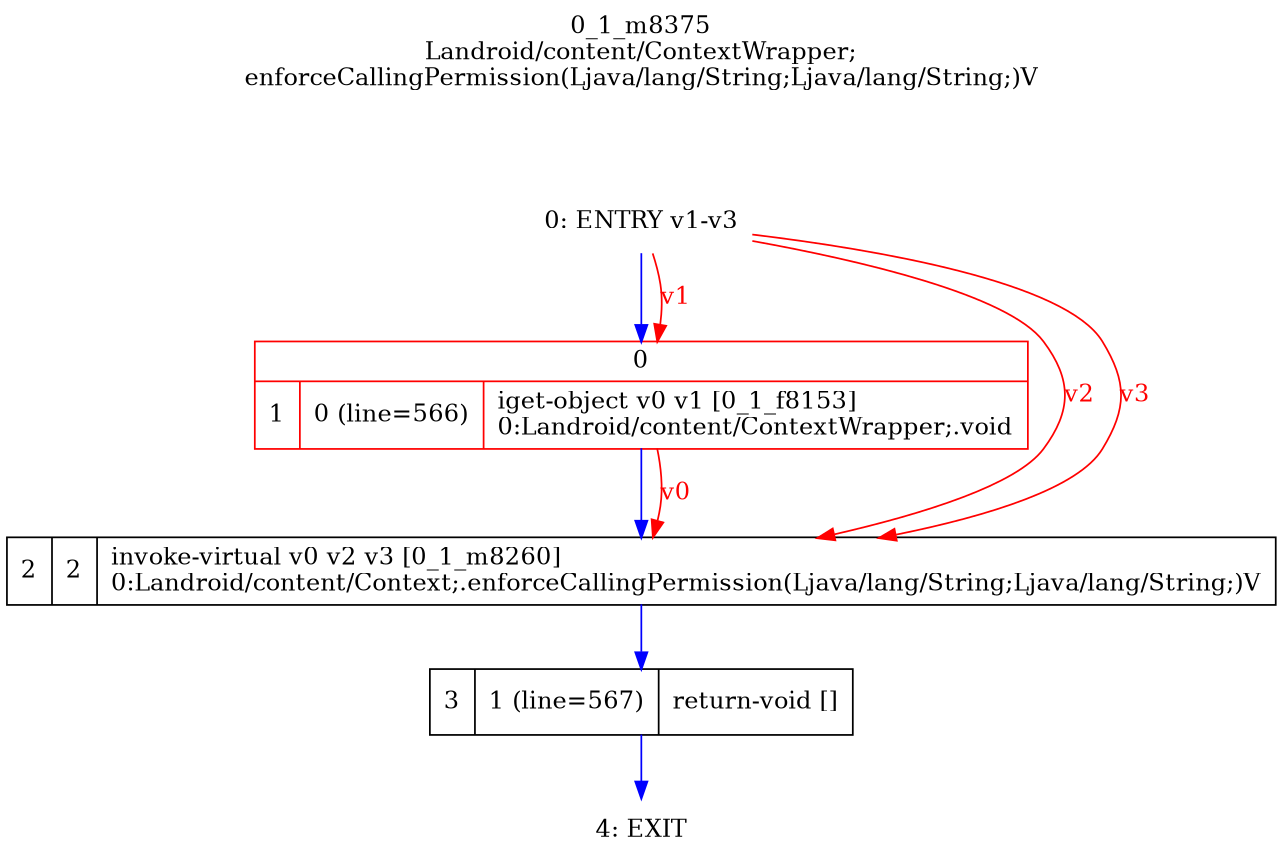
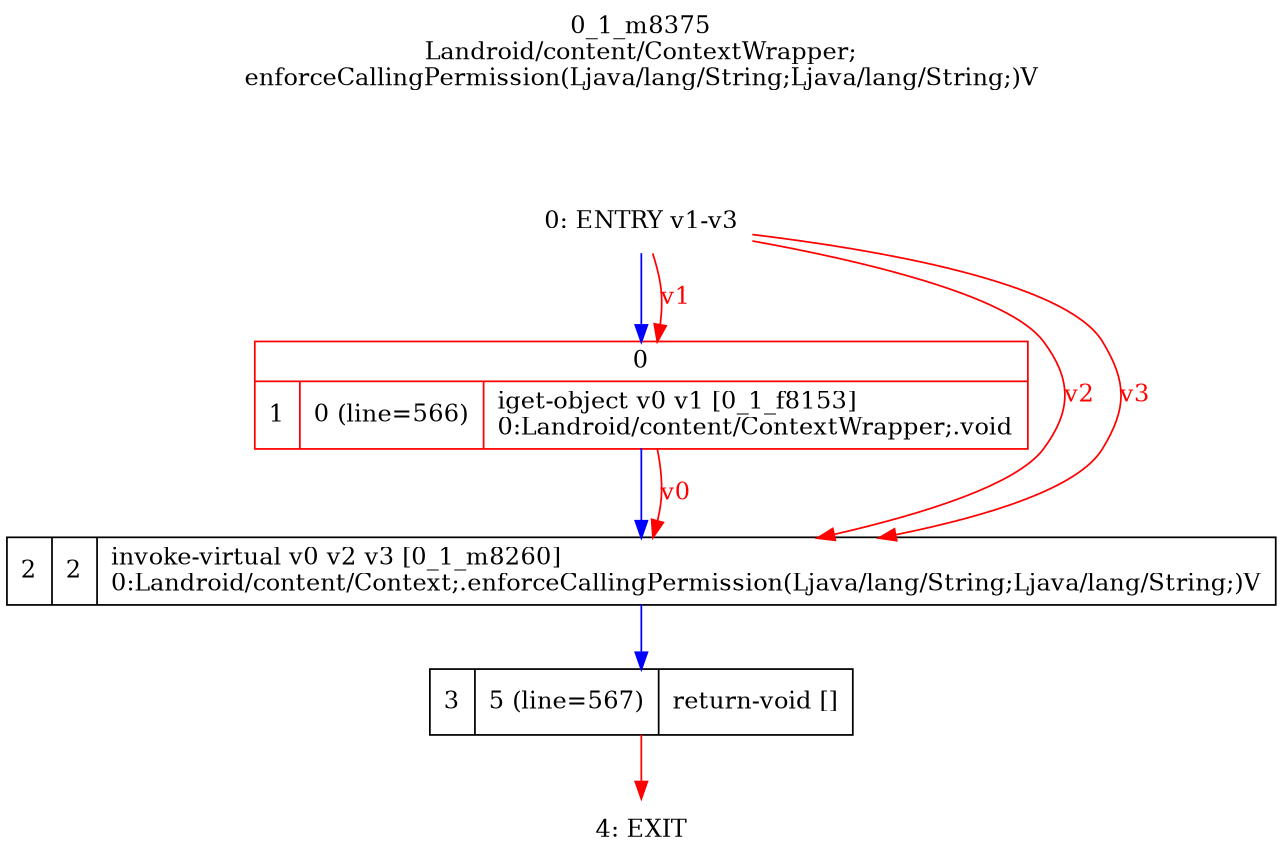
(567, 701) -> (567, 701)
(641, 758) -> (641, 758)
